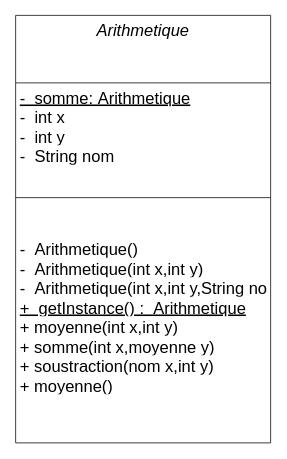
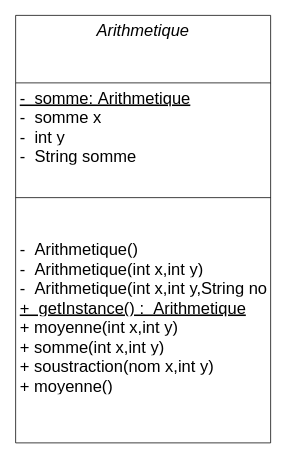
(50, 118) -> (61, 118)
(73, 157) -> (82, 157)
(120, 347) -> (99, 347)
